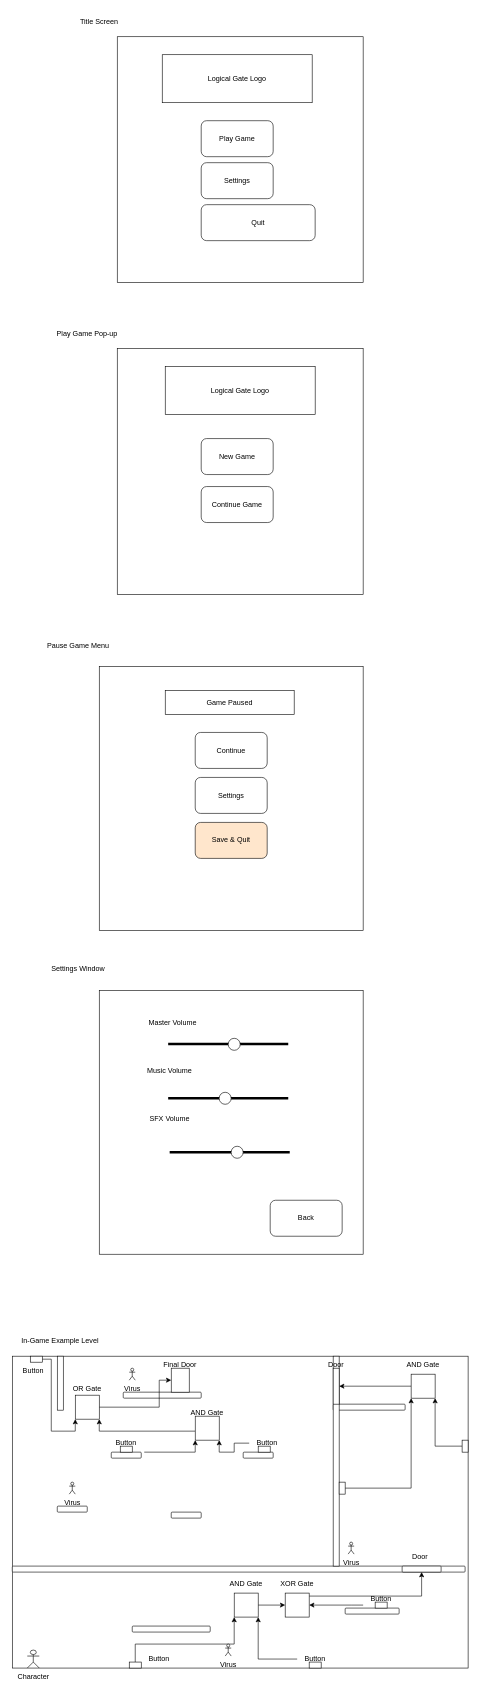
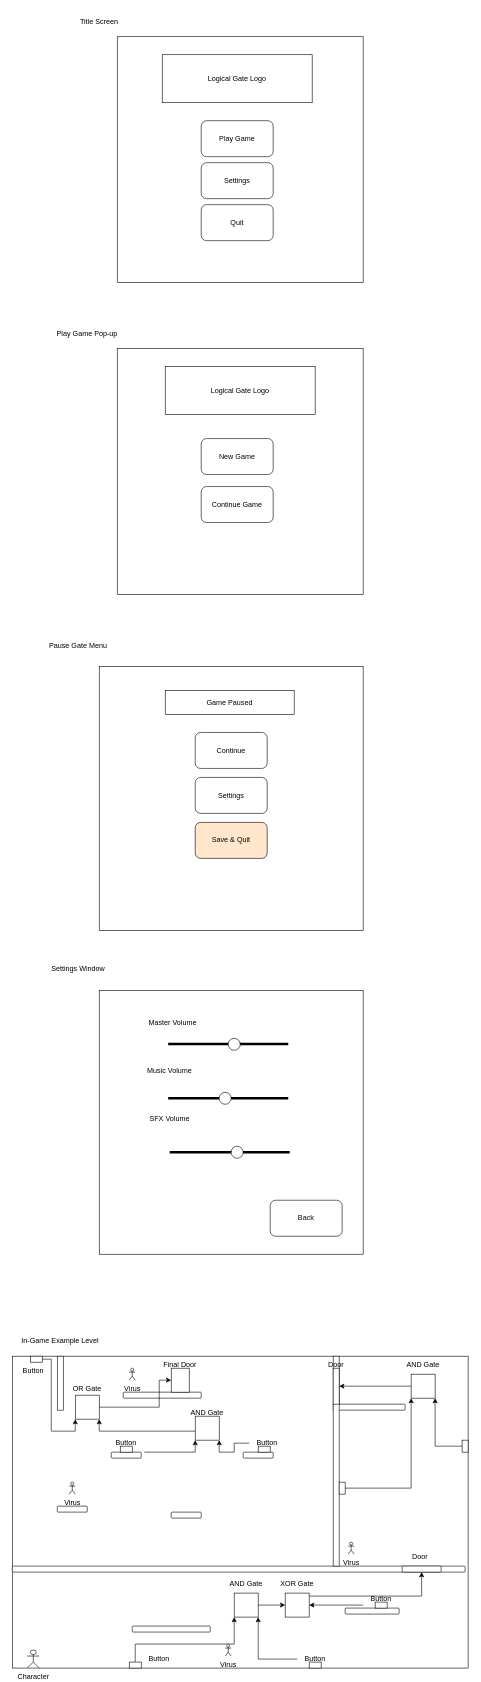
(258, 222) -> (237, 222)
(78, 645) -> (78, 645)
